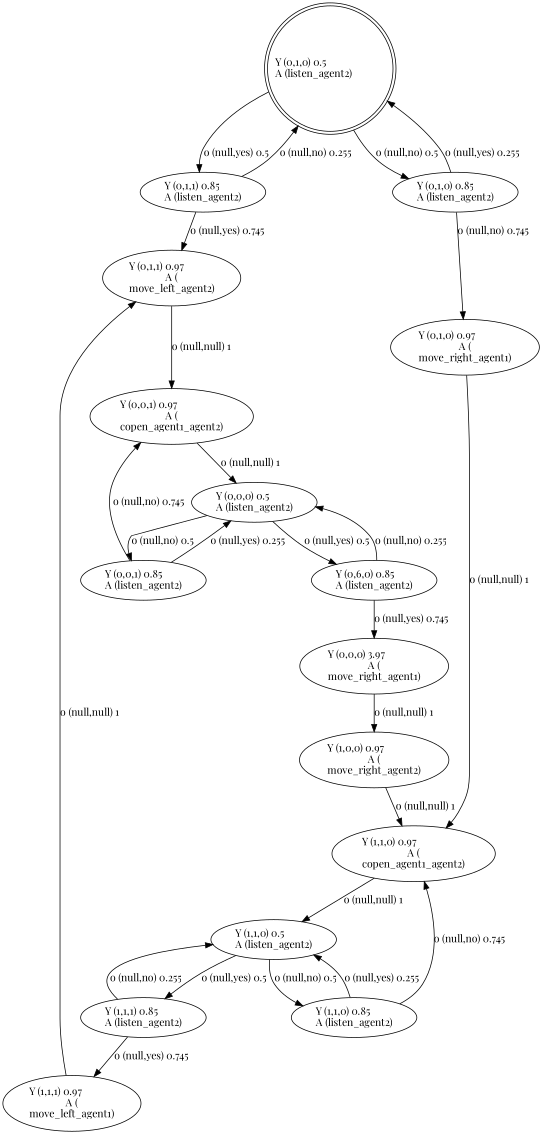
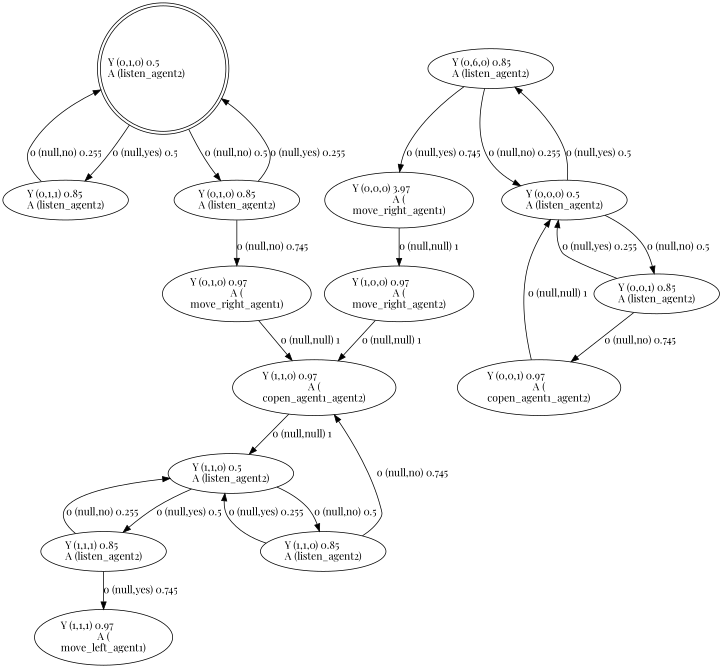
(172, 278) -> none
